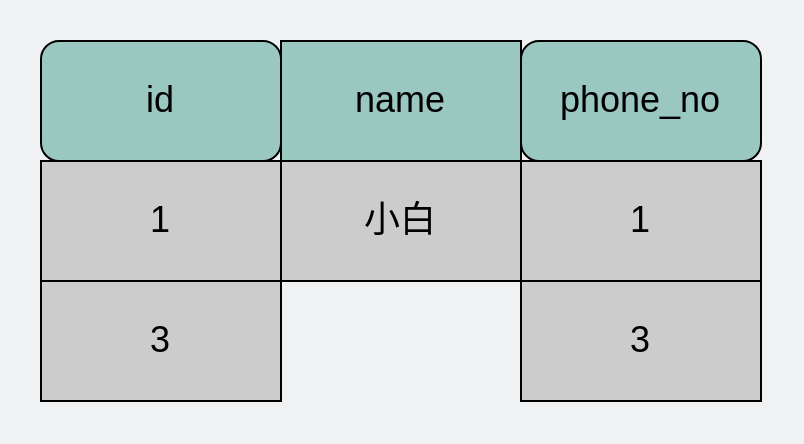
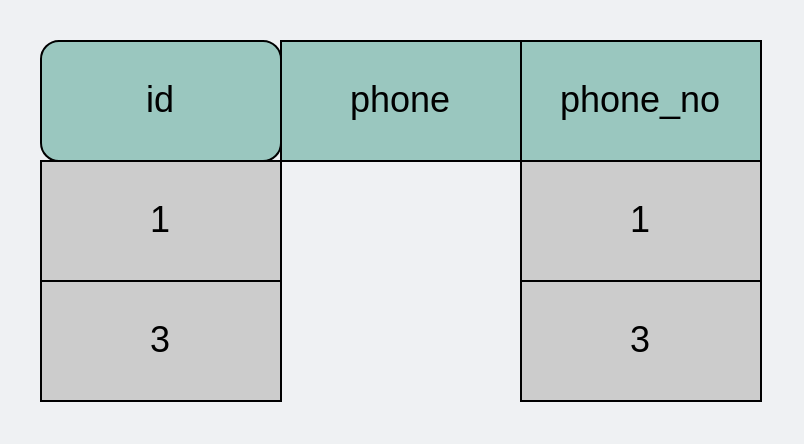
(401, 101) -> (401, 101)
(641, 101) -> (641, 101)
(401, 221) -> none
